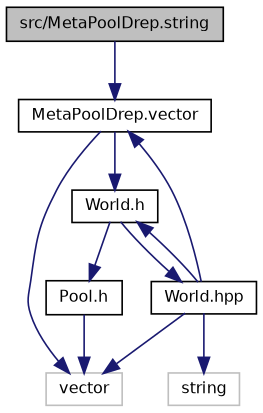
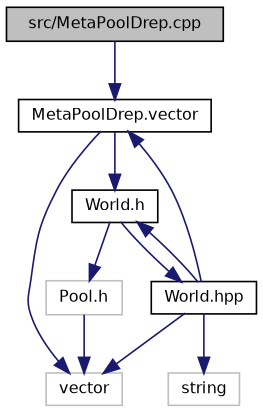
(115, 24) -> (115, 24)
(84, 298) -> (84, 298)
